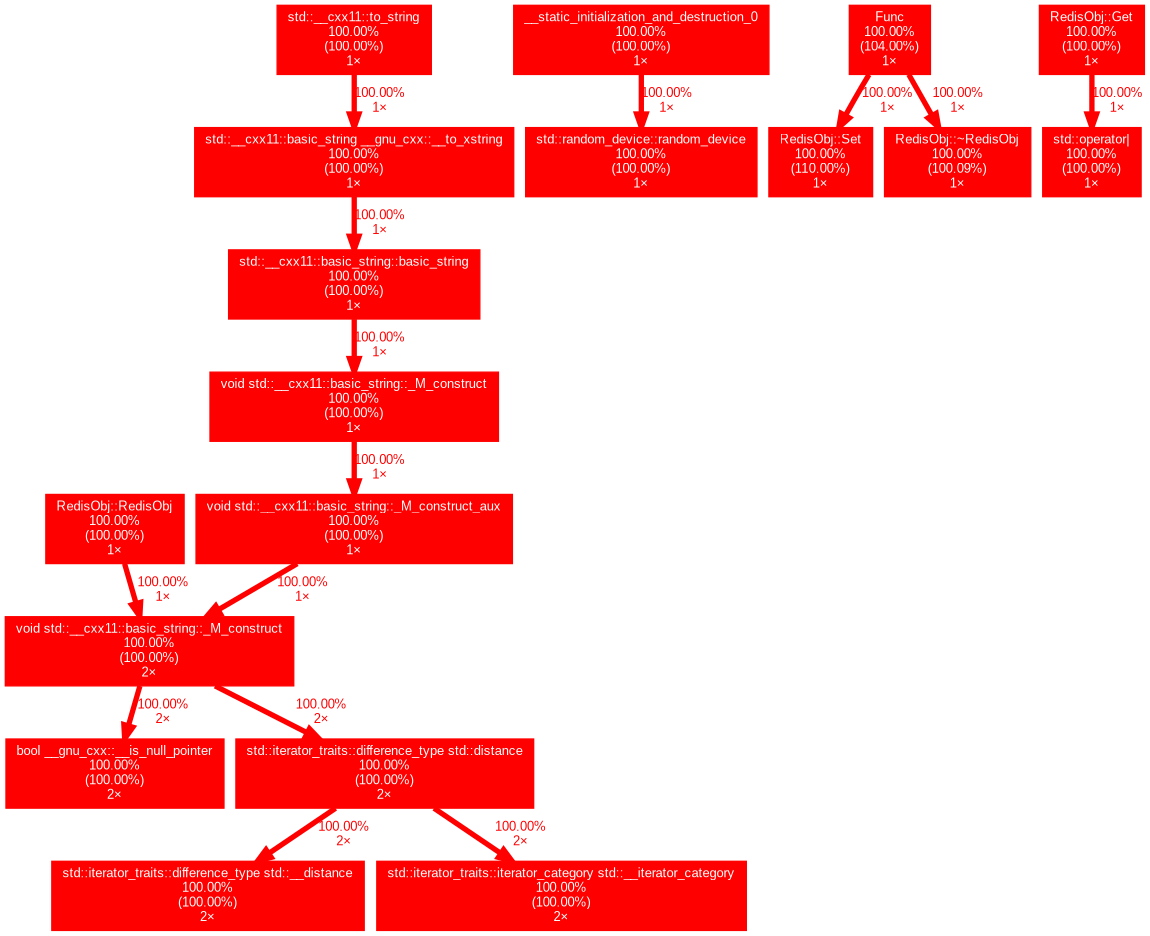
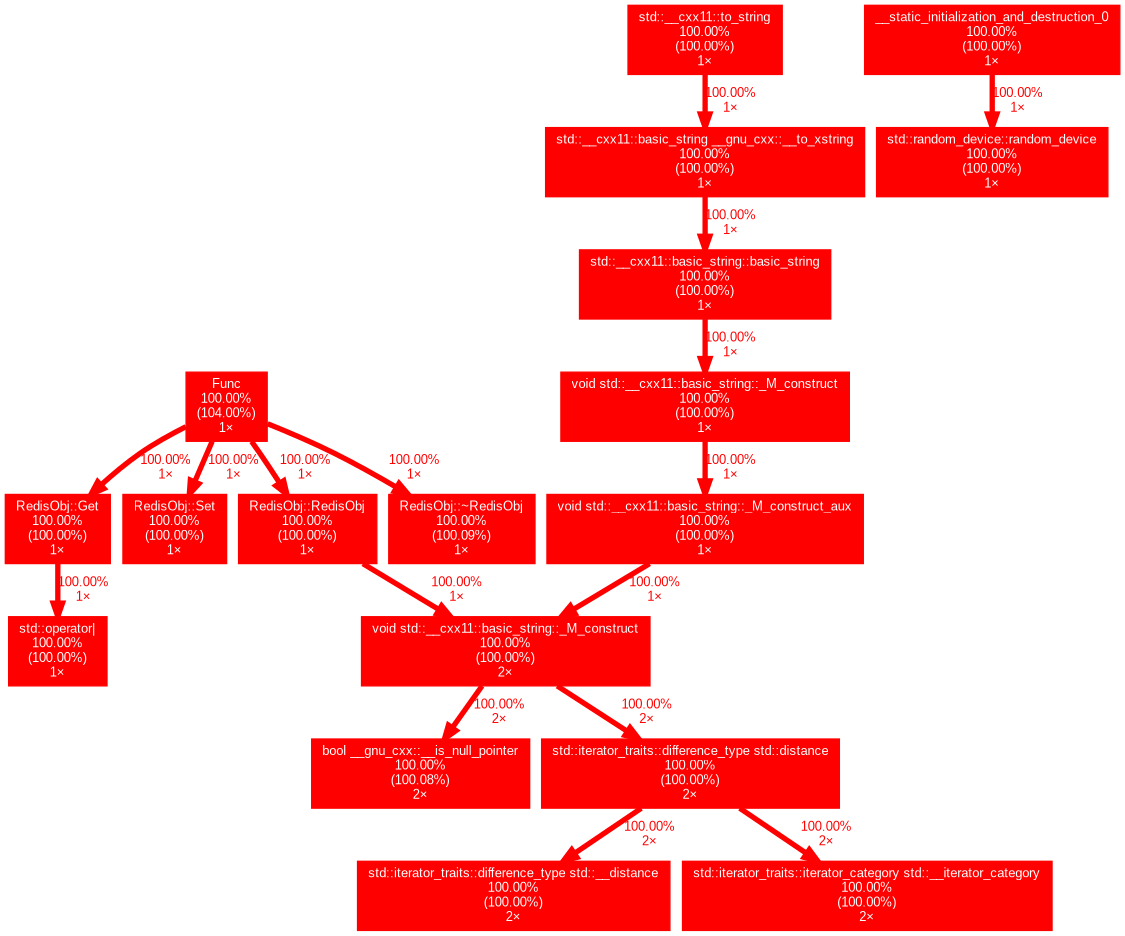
(821, 162) -> (175, 529)
none -> (141, 453)
none -> (266, 462)
(115, 774) -> (421, 774)
